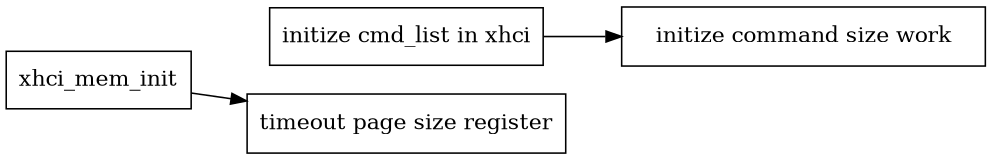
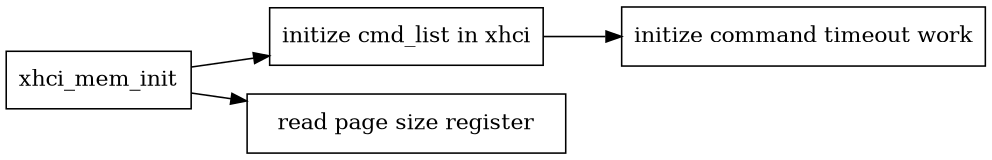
(804, 37) -> (804, 37)
none -> (222, 63)
(406, 124) -> (406, 124)
